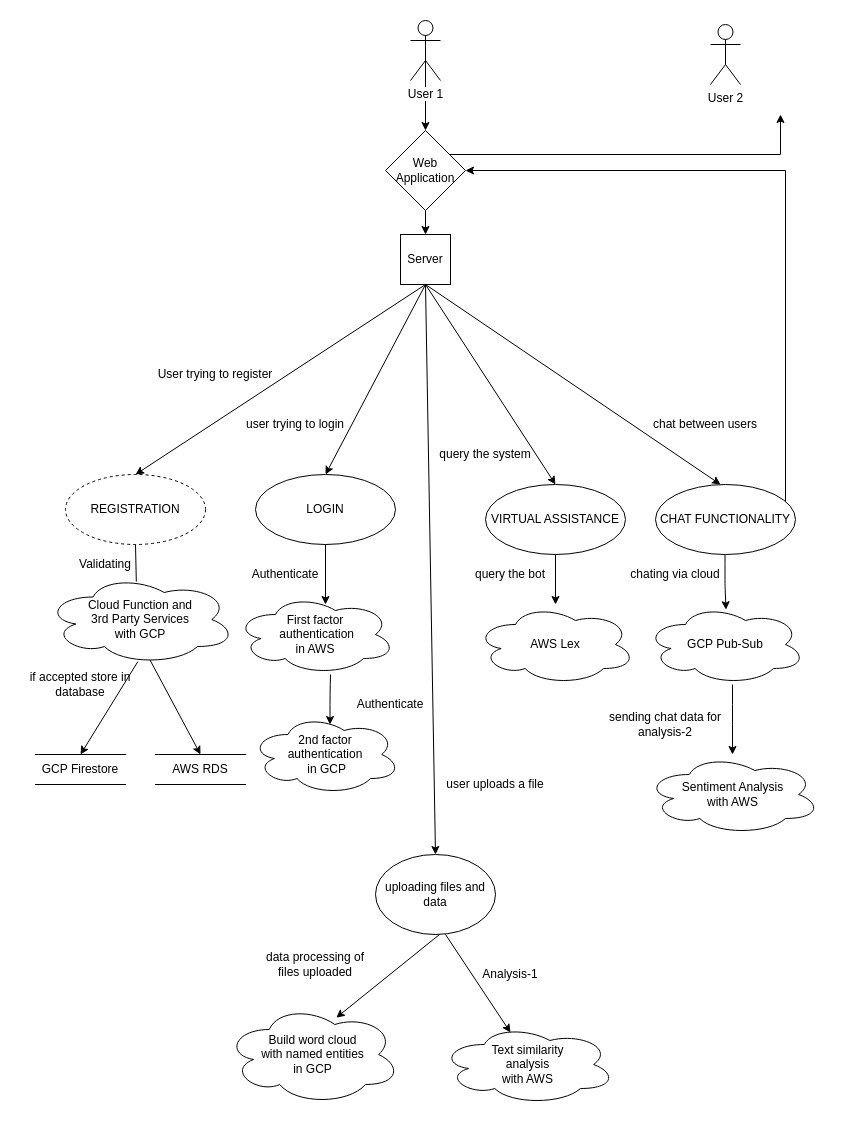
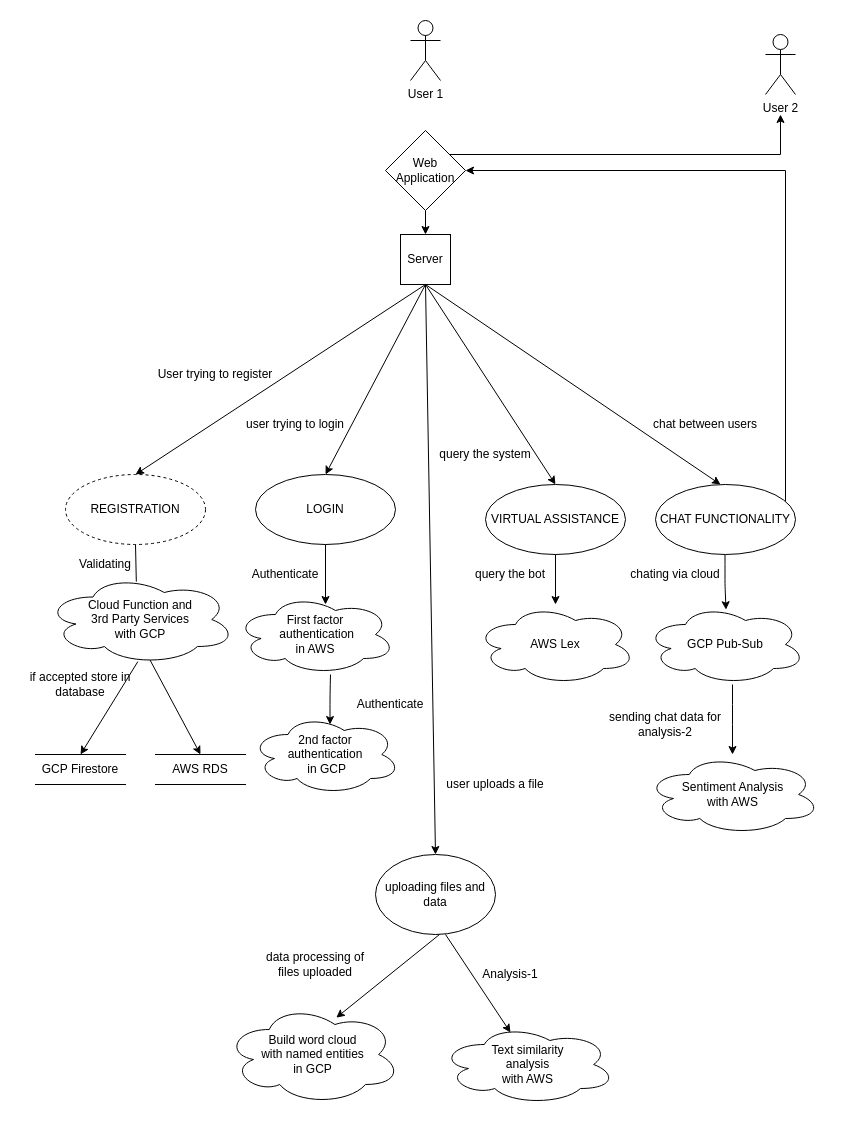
(726, 55) -> (781, 65)
(426, 111) -> none
